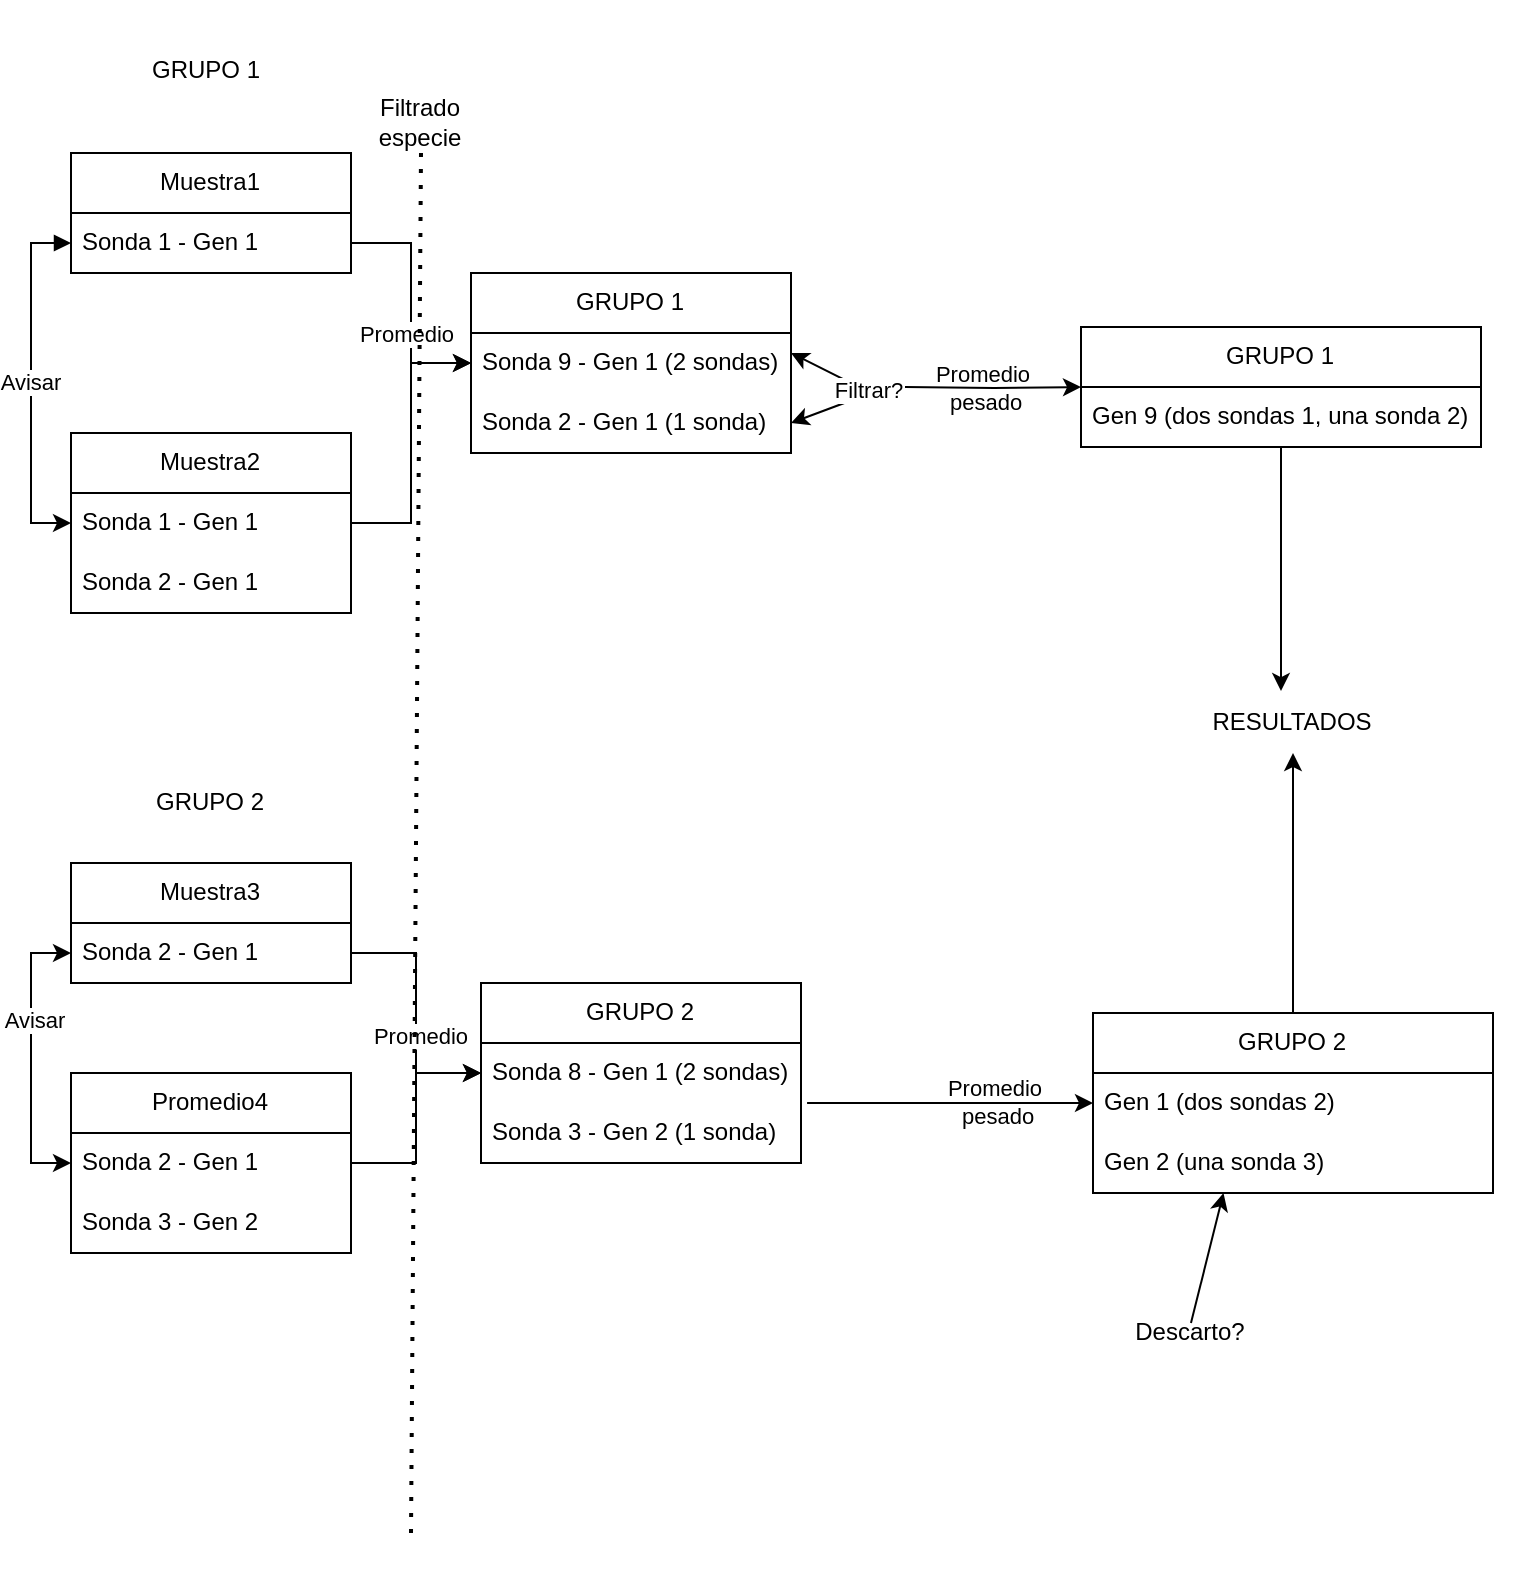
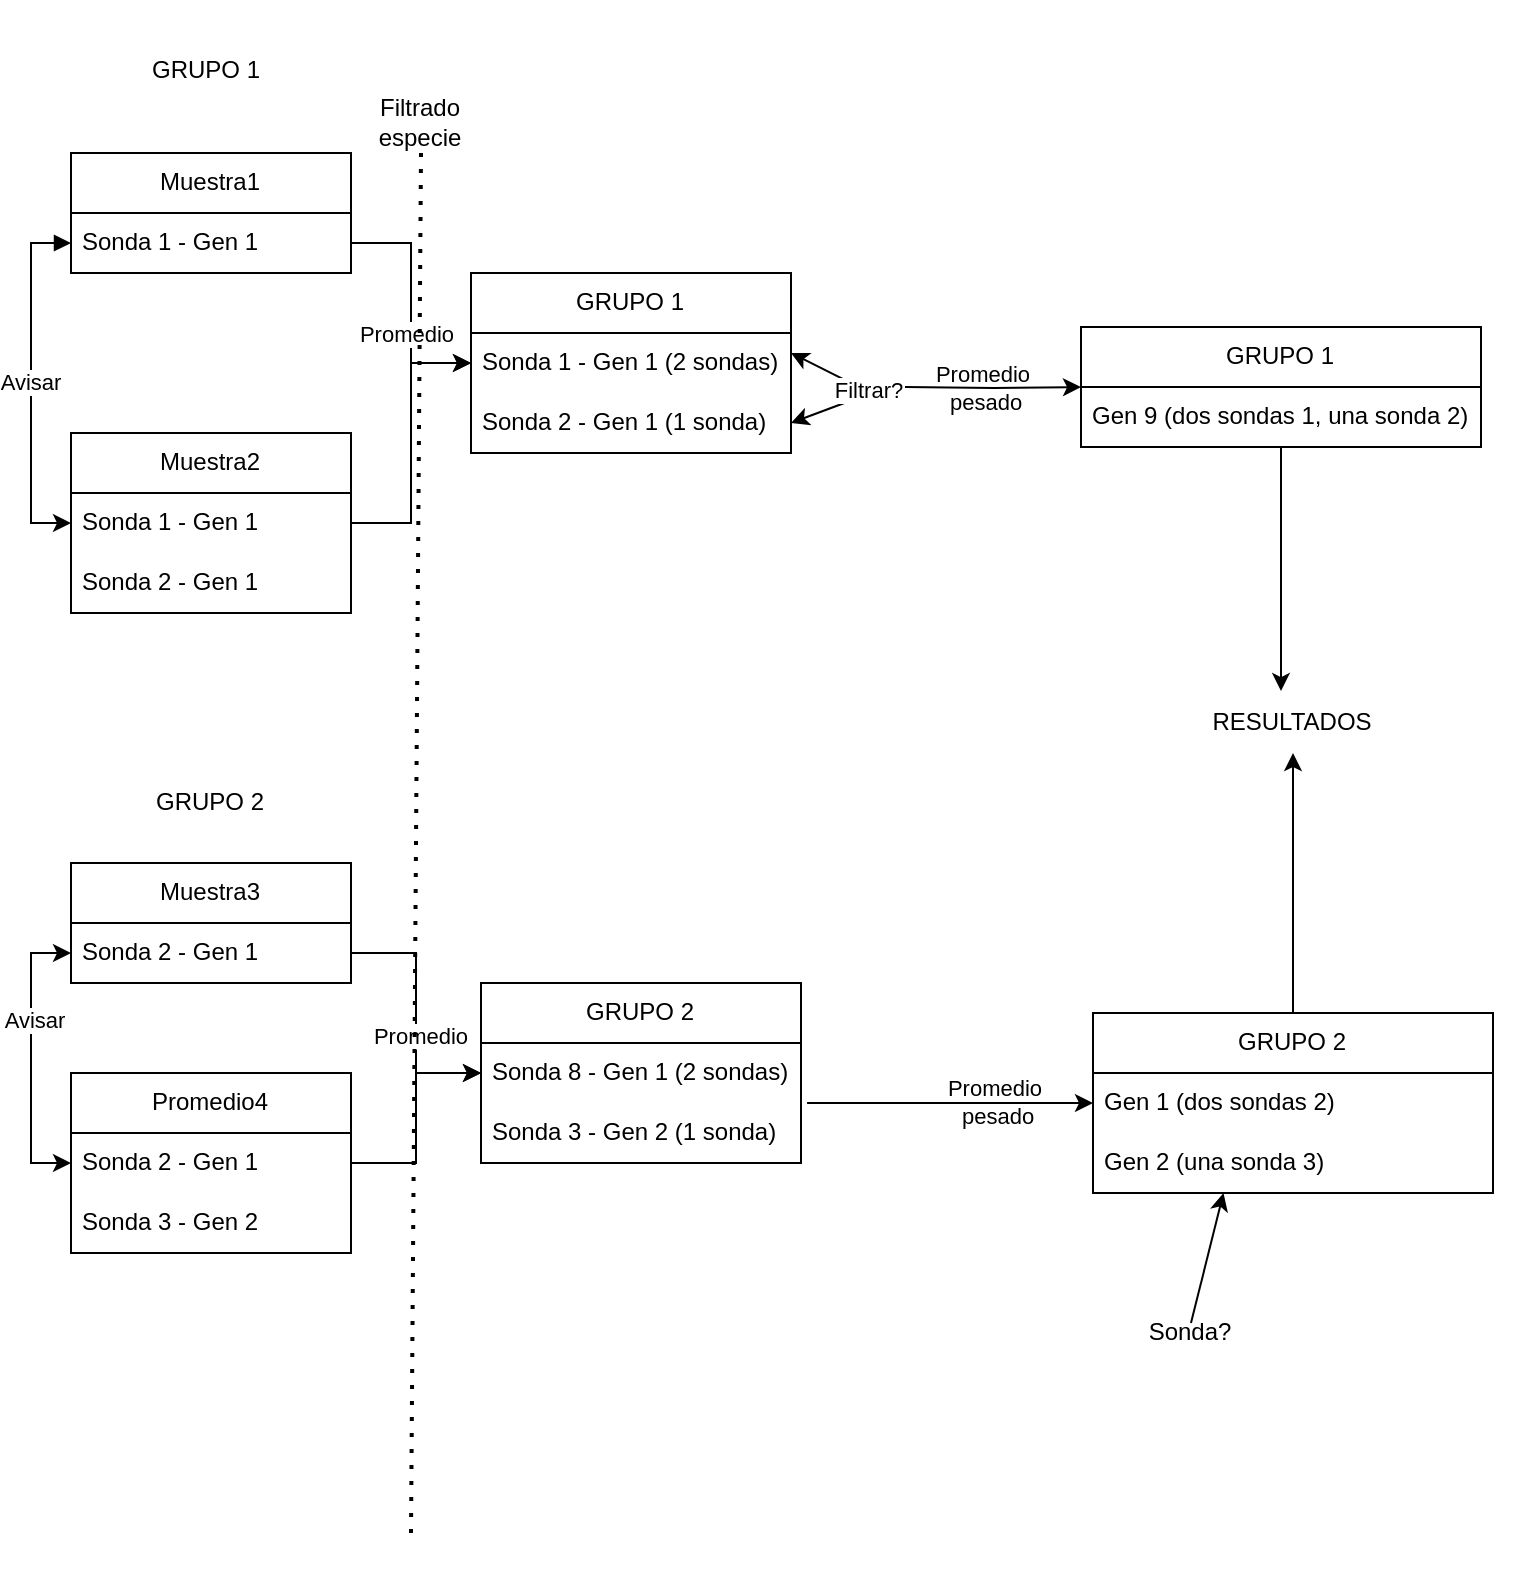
(633, 363) -> (633, 363)
(1191, 1333) -> (1191, 1333)
